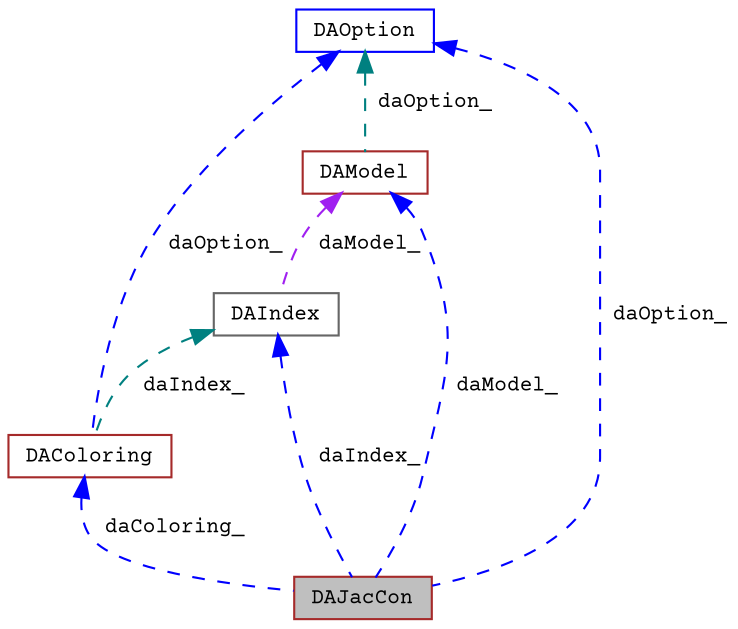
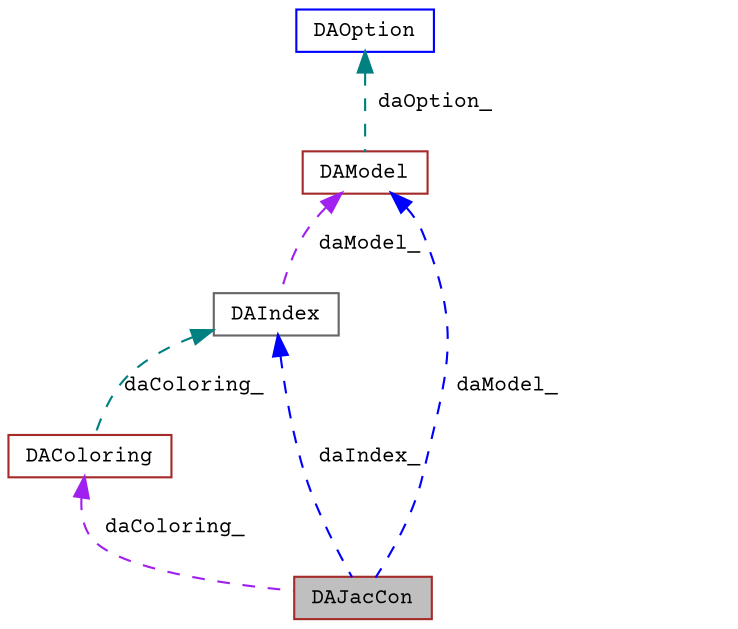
(162, 223) -> none
(600, 326) -> none
(188, 385) -> (188, 385)
(168, 572) -> (168, 572)
